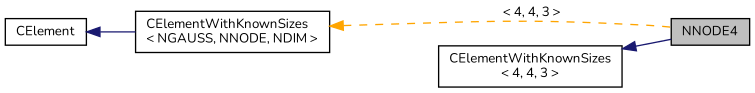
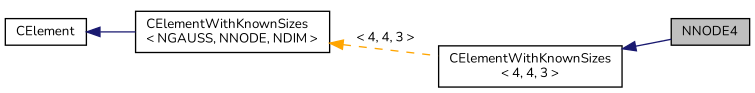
(507, 21) -> (391, 50)
